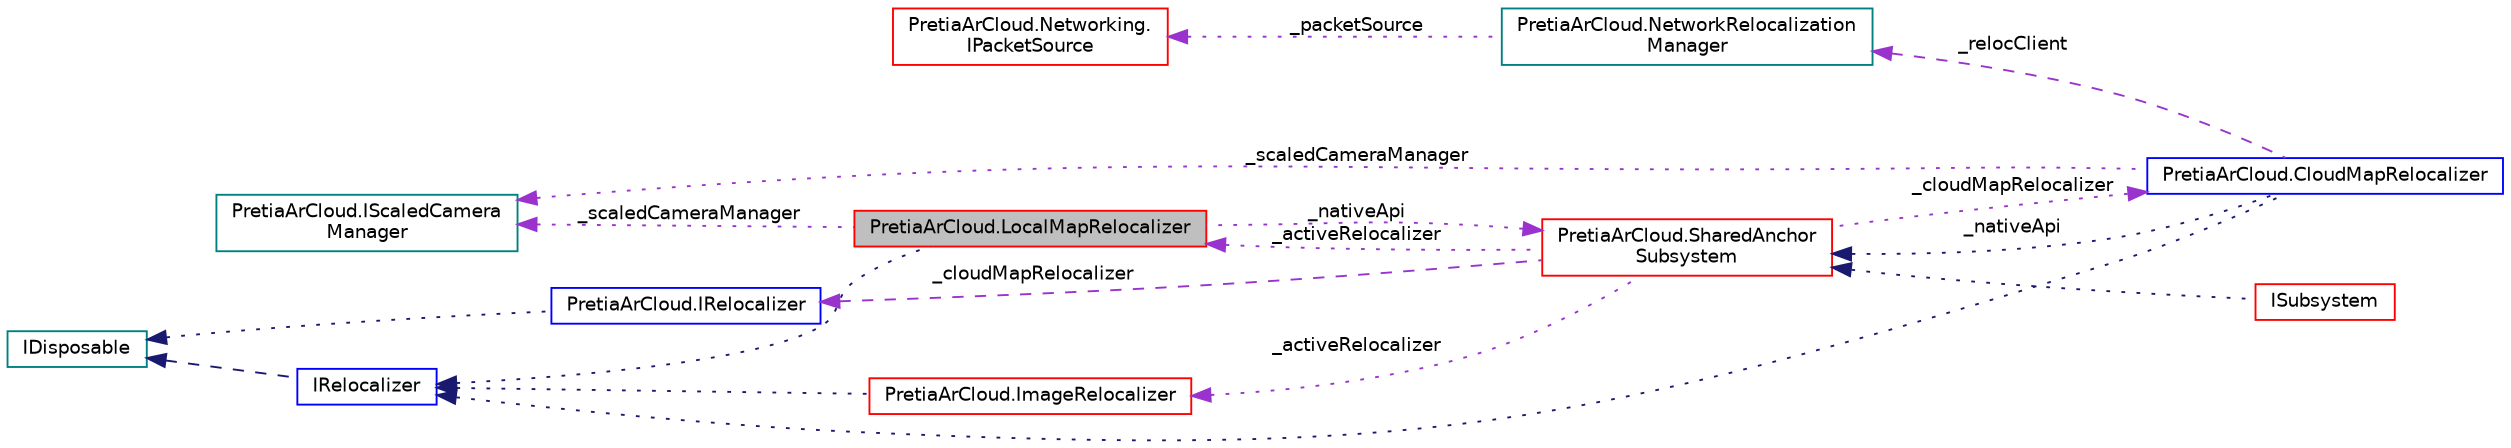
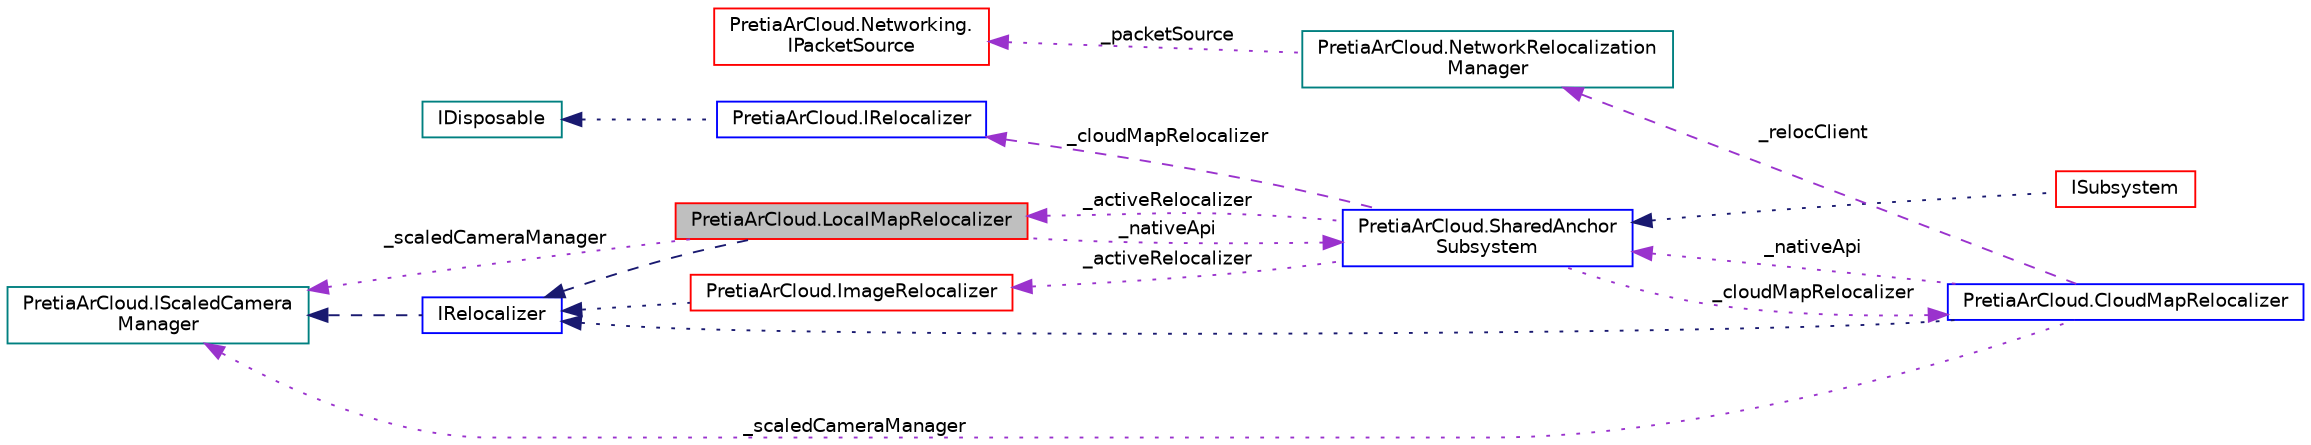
(2067, 244) -> (1806, 269)
(1687, 247) -> (1488, 238)
(711, 358) -> (657, 262)
(231, 369) -> (375, 315)
